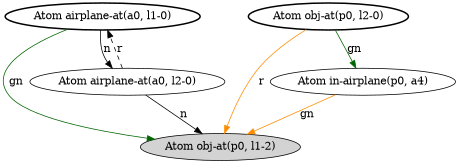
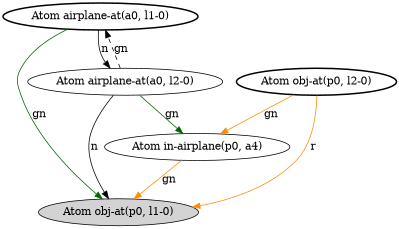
(344, 46) -> (260, 113)
(120, 49) -> (121, 49)
none -> (158, 112)
(220, 147) -> (118, 212)
